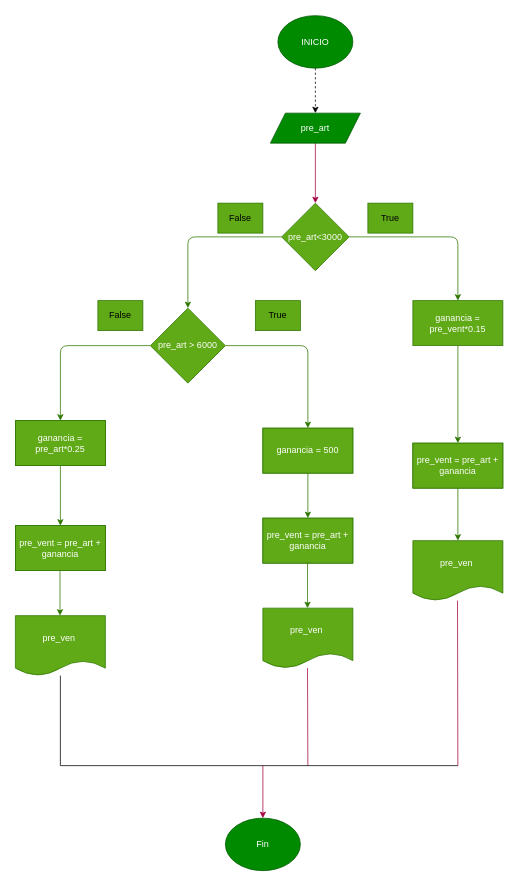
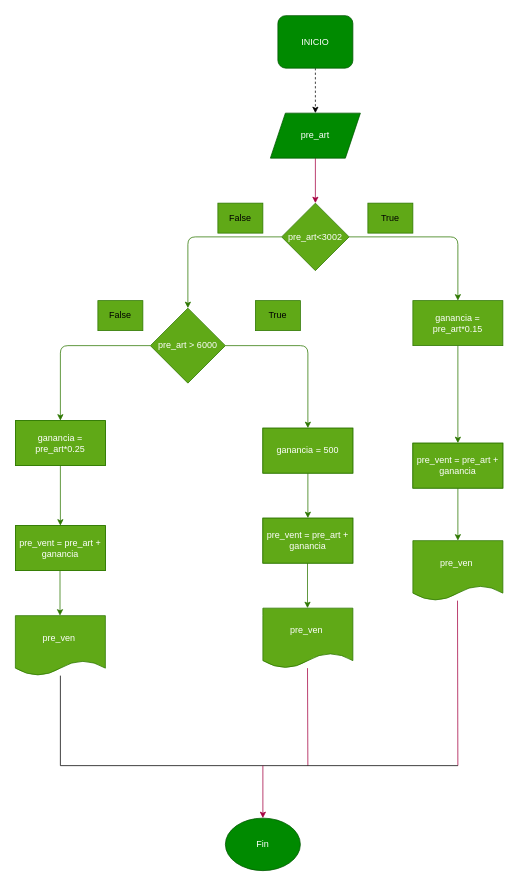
(315, 42) -> (315, 42)
(315, 128) -> (315, 135)
(315, 237) -> (315, 237)
(458, 323) -> (458, 323)
